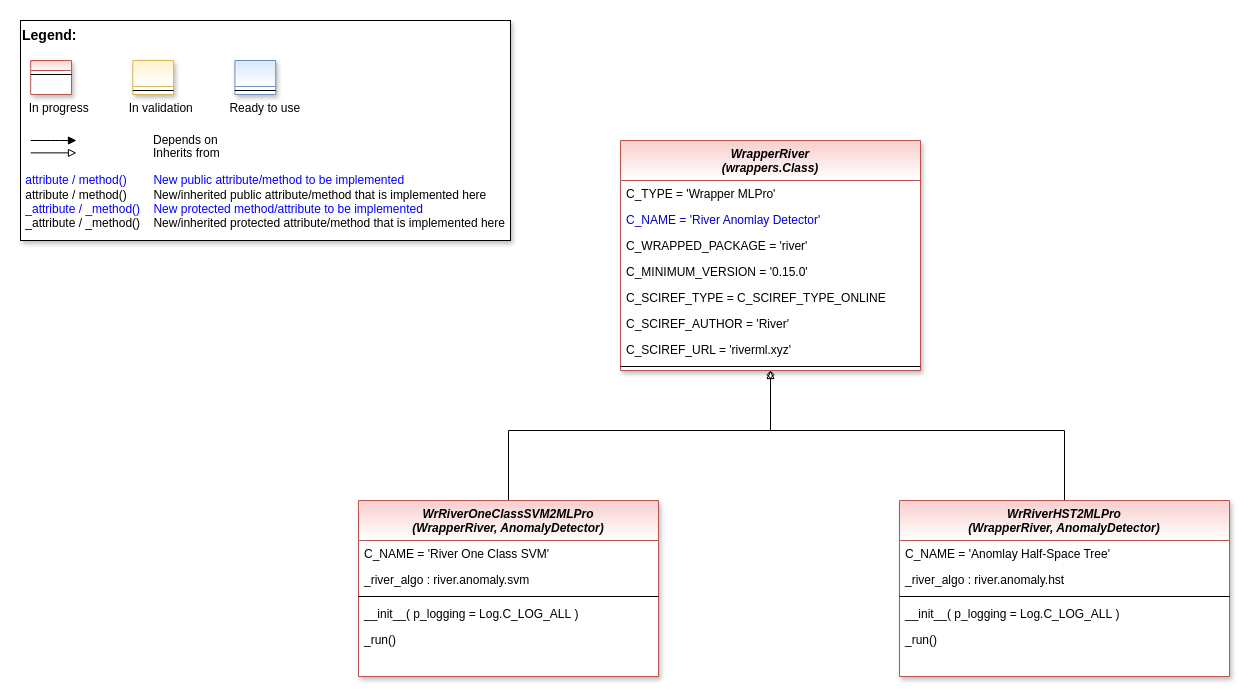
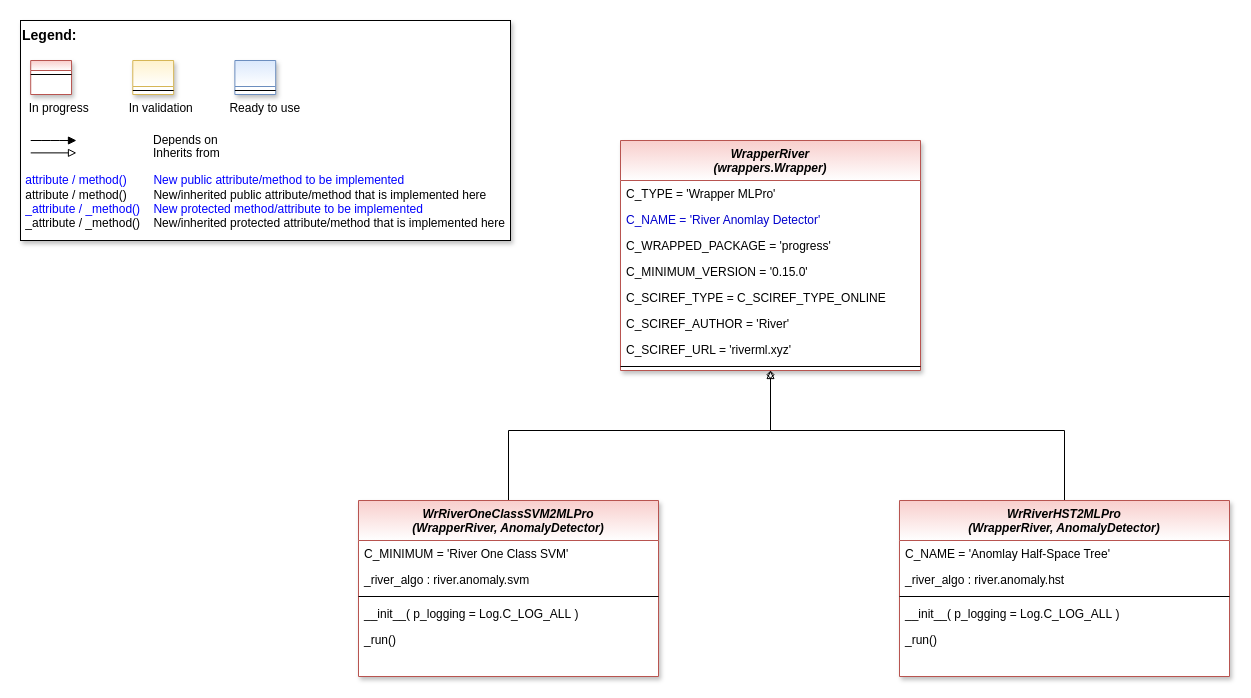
(770, 154) -> (770, 154)
(709, 246) -> (721, 246)
(451, 554) -> (461, 554)
